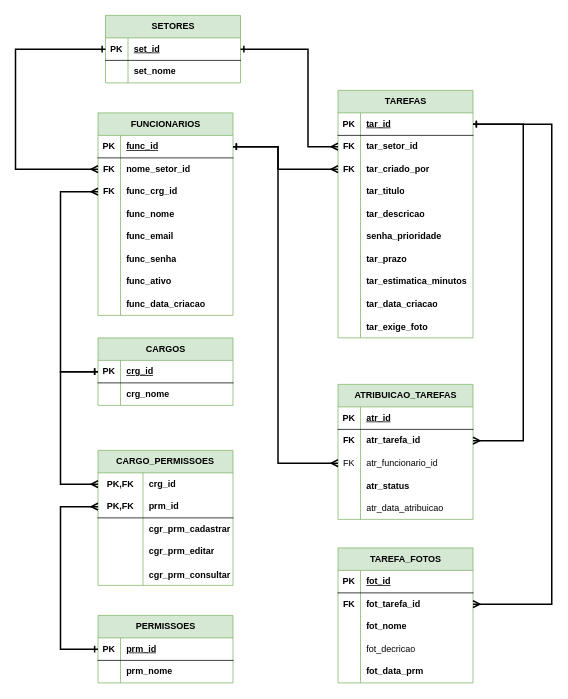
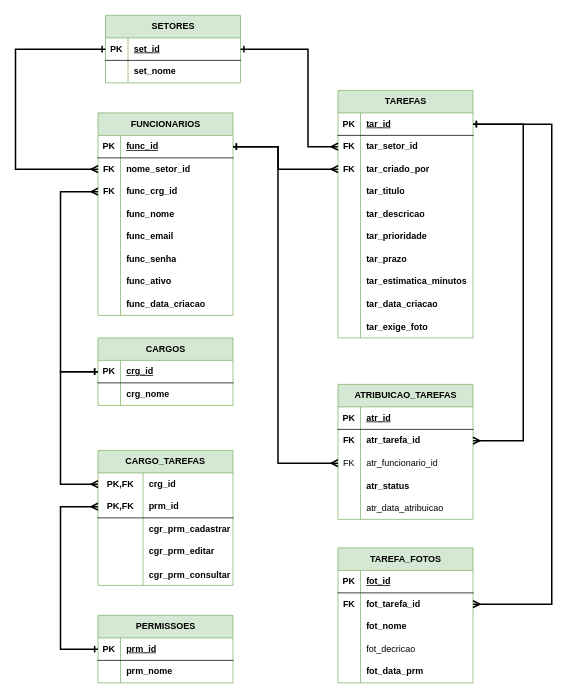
(404, 237) -> (399, 237)
(165, 462) -> (165, 462)
